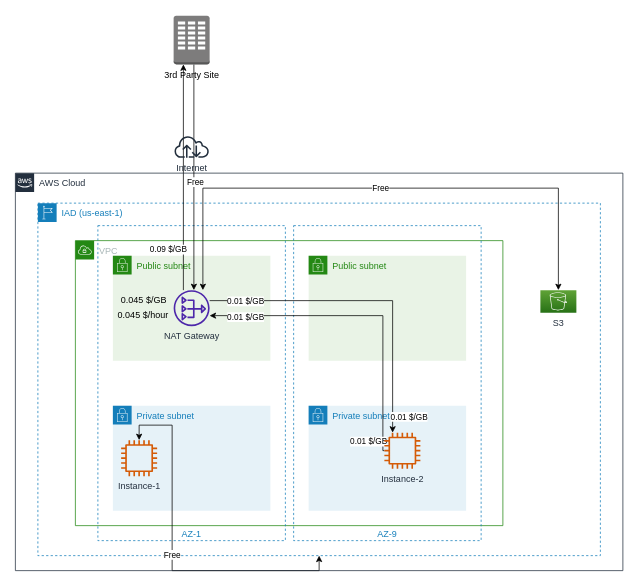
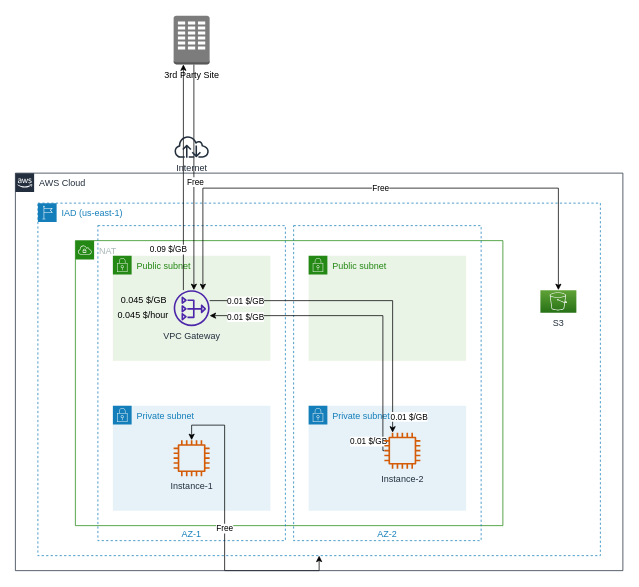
(107, 251) -> (107, 251)
(192, 337) -> (192, 337)
(139, 458) -> (192, 458)
(387, 533) -> (387, 533)
